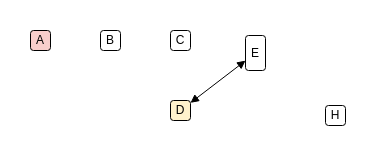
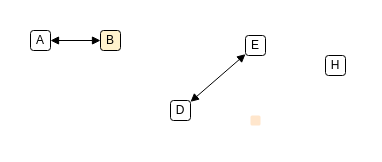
(41, 41) -> (41, 41)
none -> (75, 41)
(111, 41) -> (111, 41)
(181, 41) -> none
(256, 53) -> (256, 46)
(181, 111) -> (181, 111)
(336, 116) -> (336, 66)
(256, 121) -> (256, 121)
